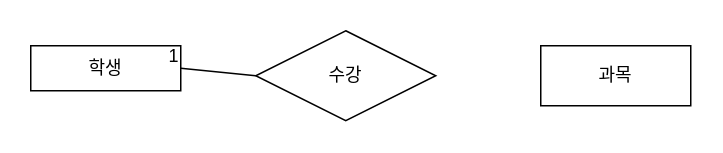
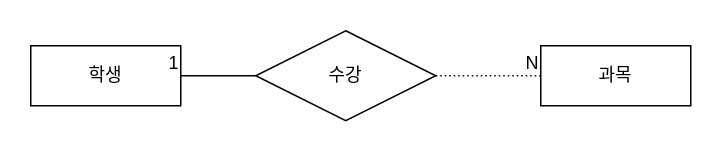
(106, 68) -> (106, 76)
none -> (489, 76)
